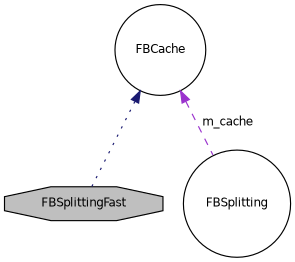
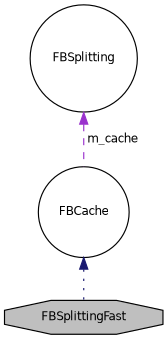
(199, 128) -> (84, 145)
